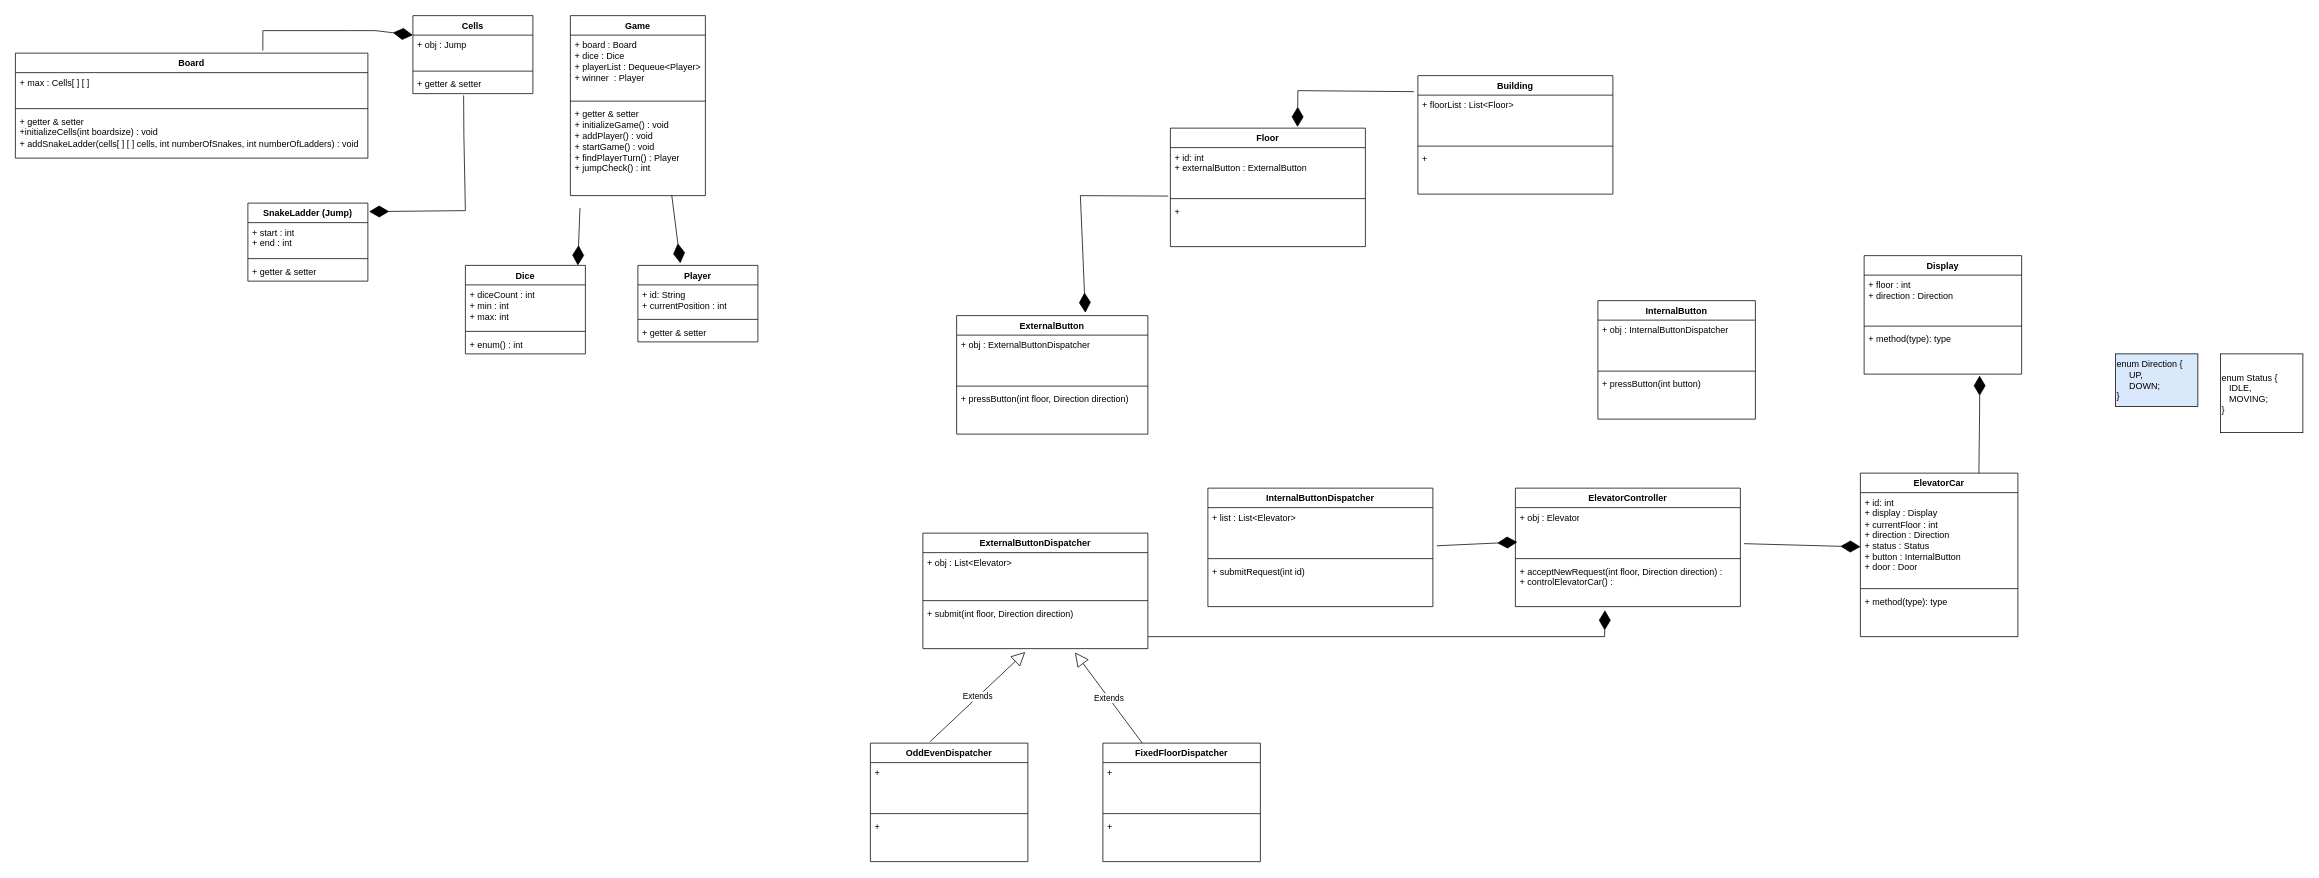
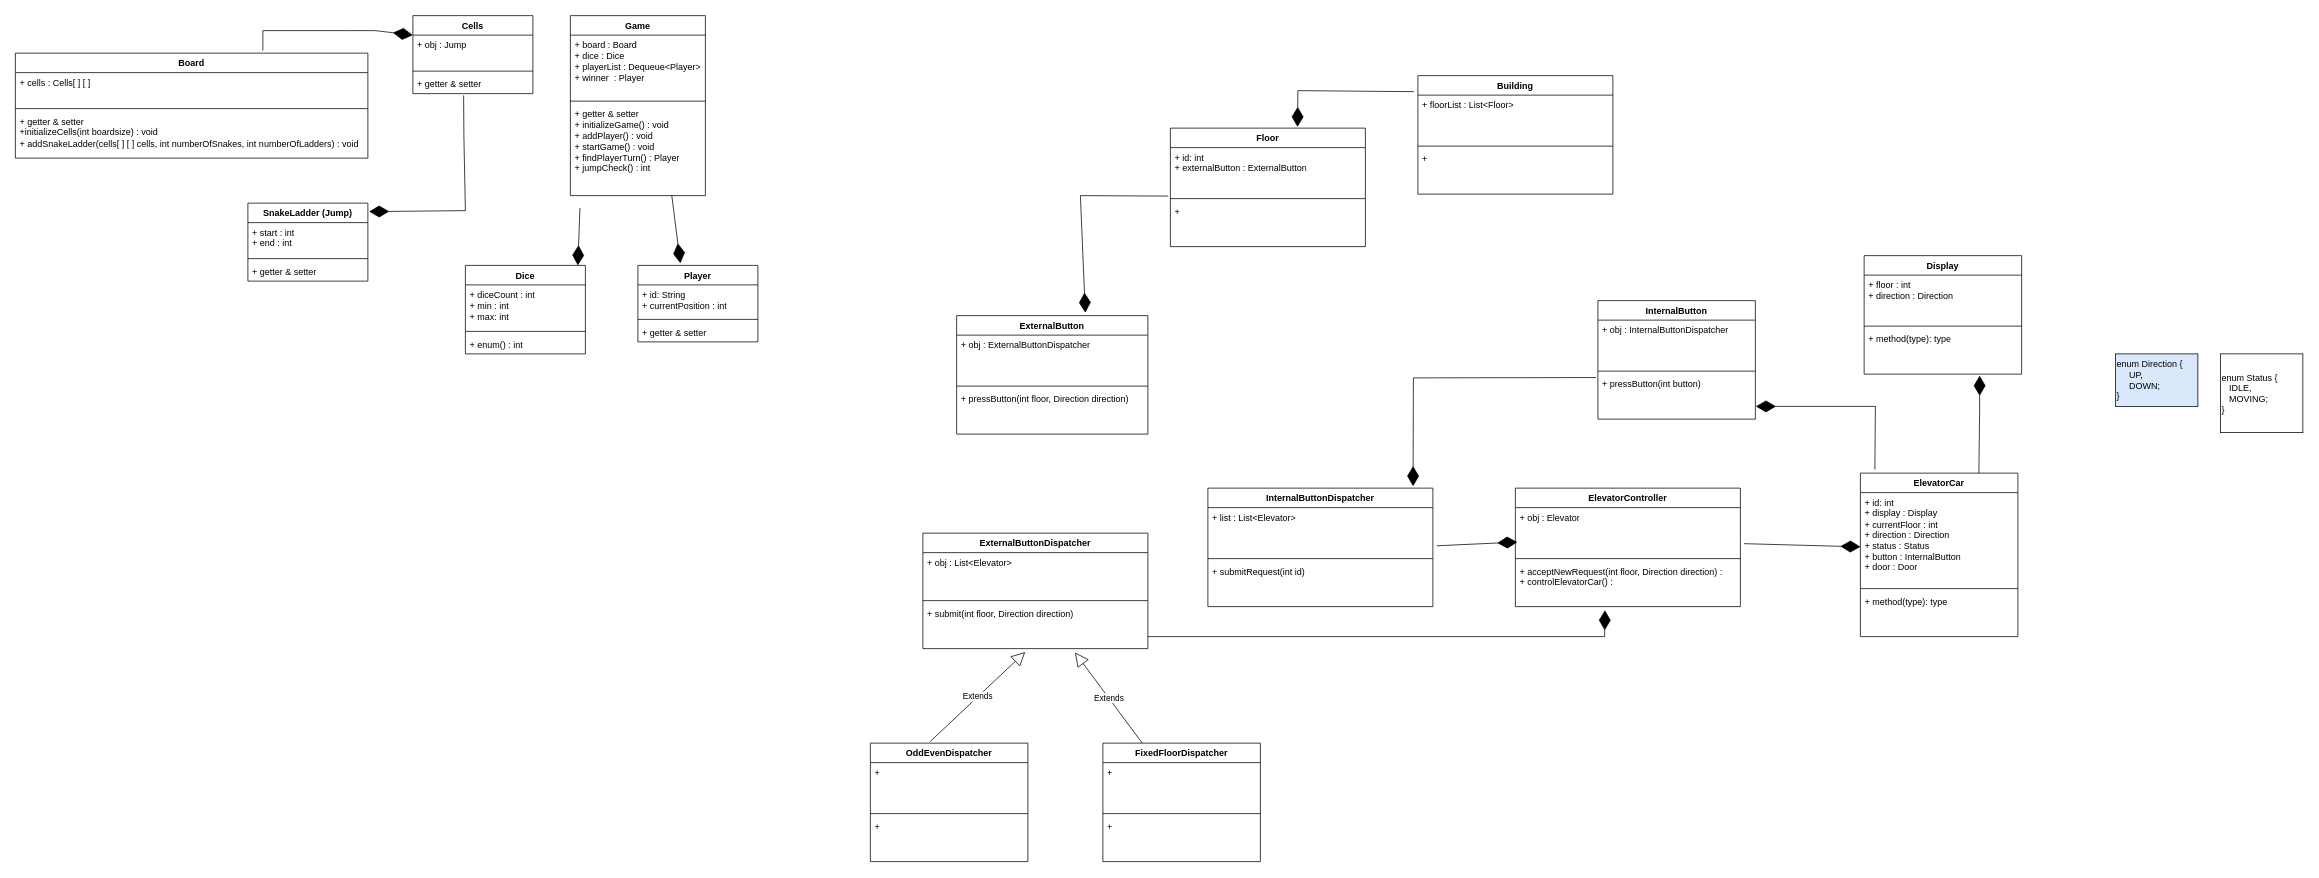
(60, 83) -> (62, 83)
none -> (1514, 377)
none -> (1839, 406)
